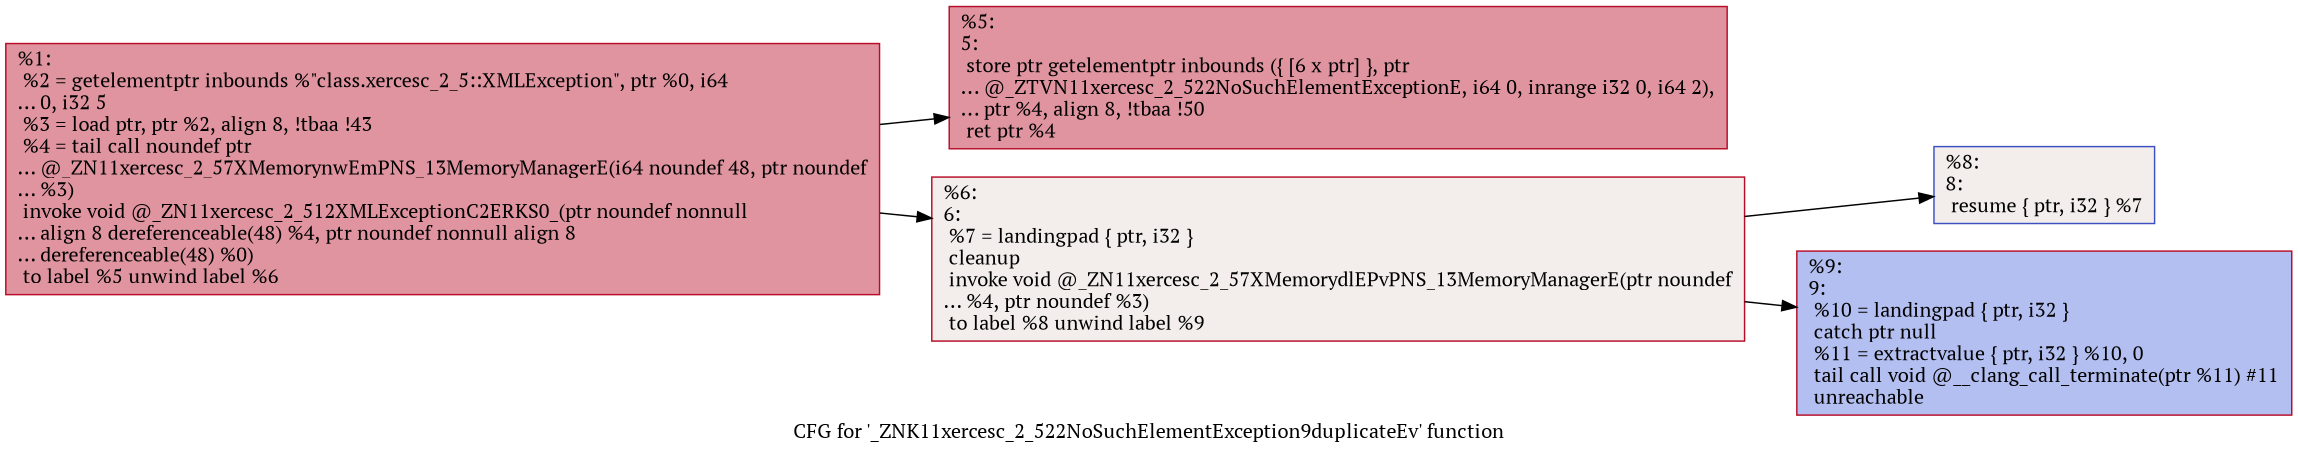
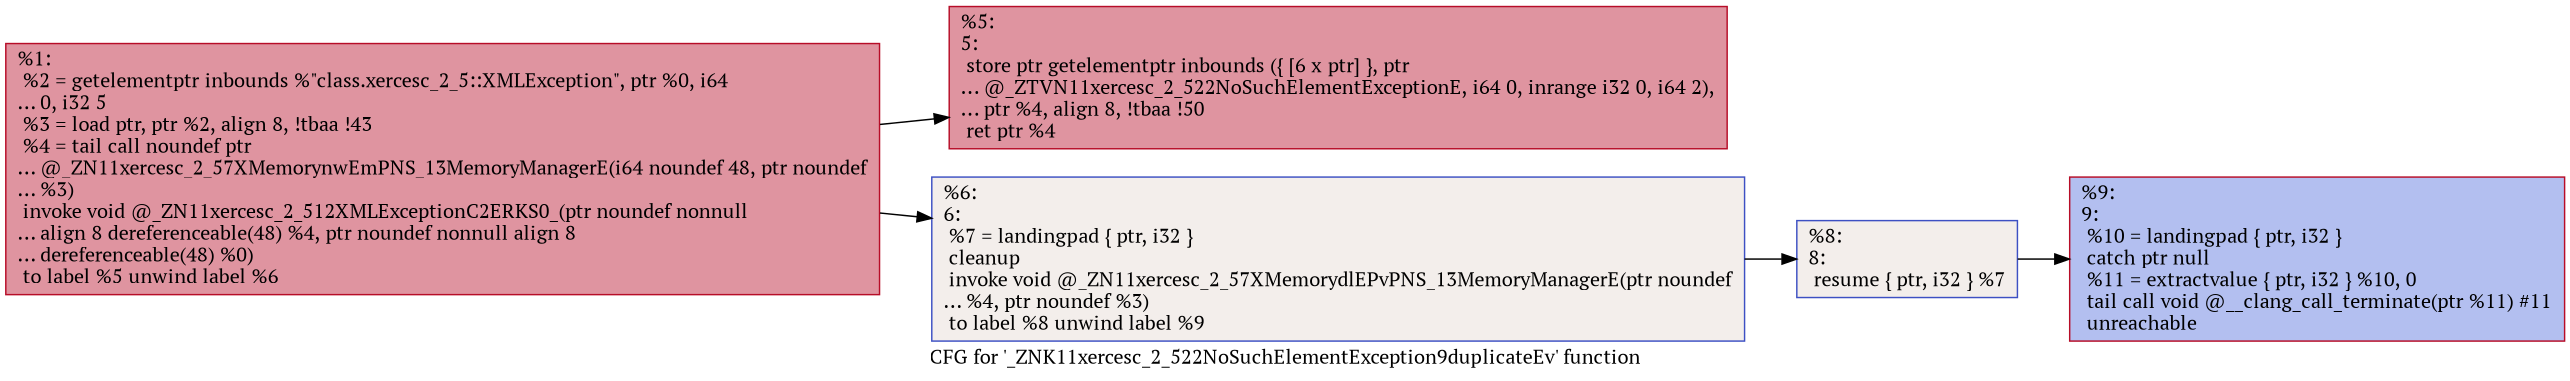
(1338, 259) -> (1338, 259)
(1763, 304) -> (2036, 259)
